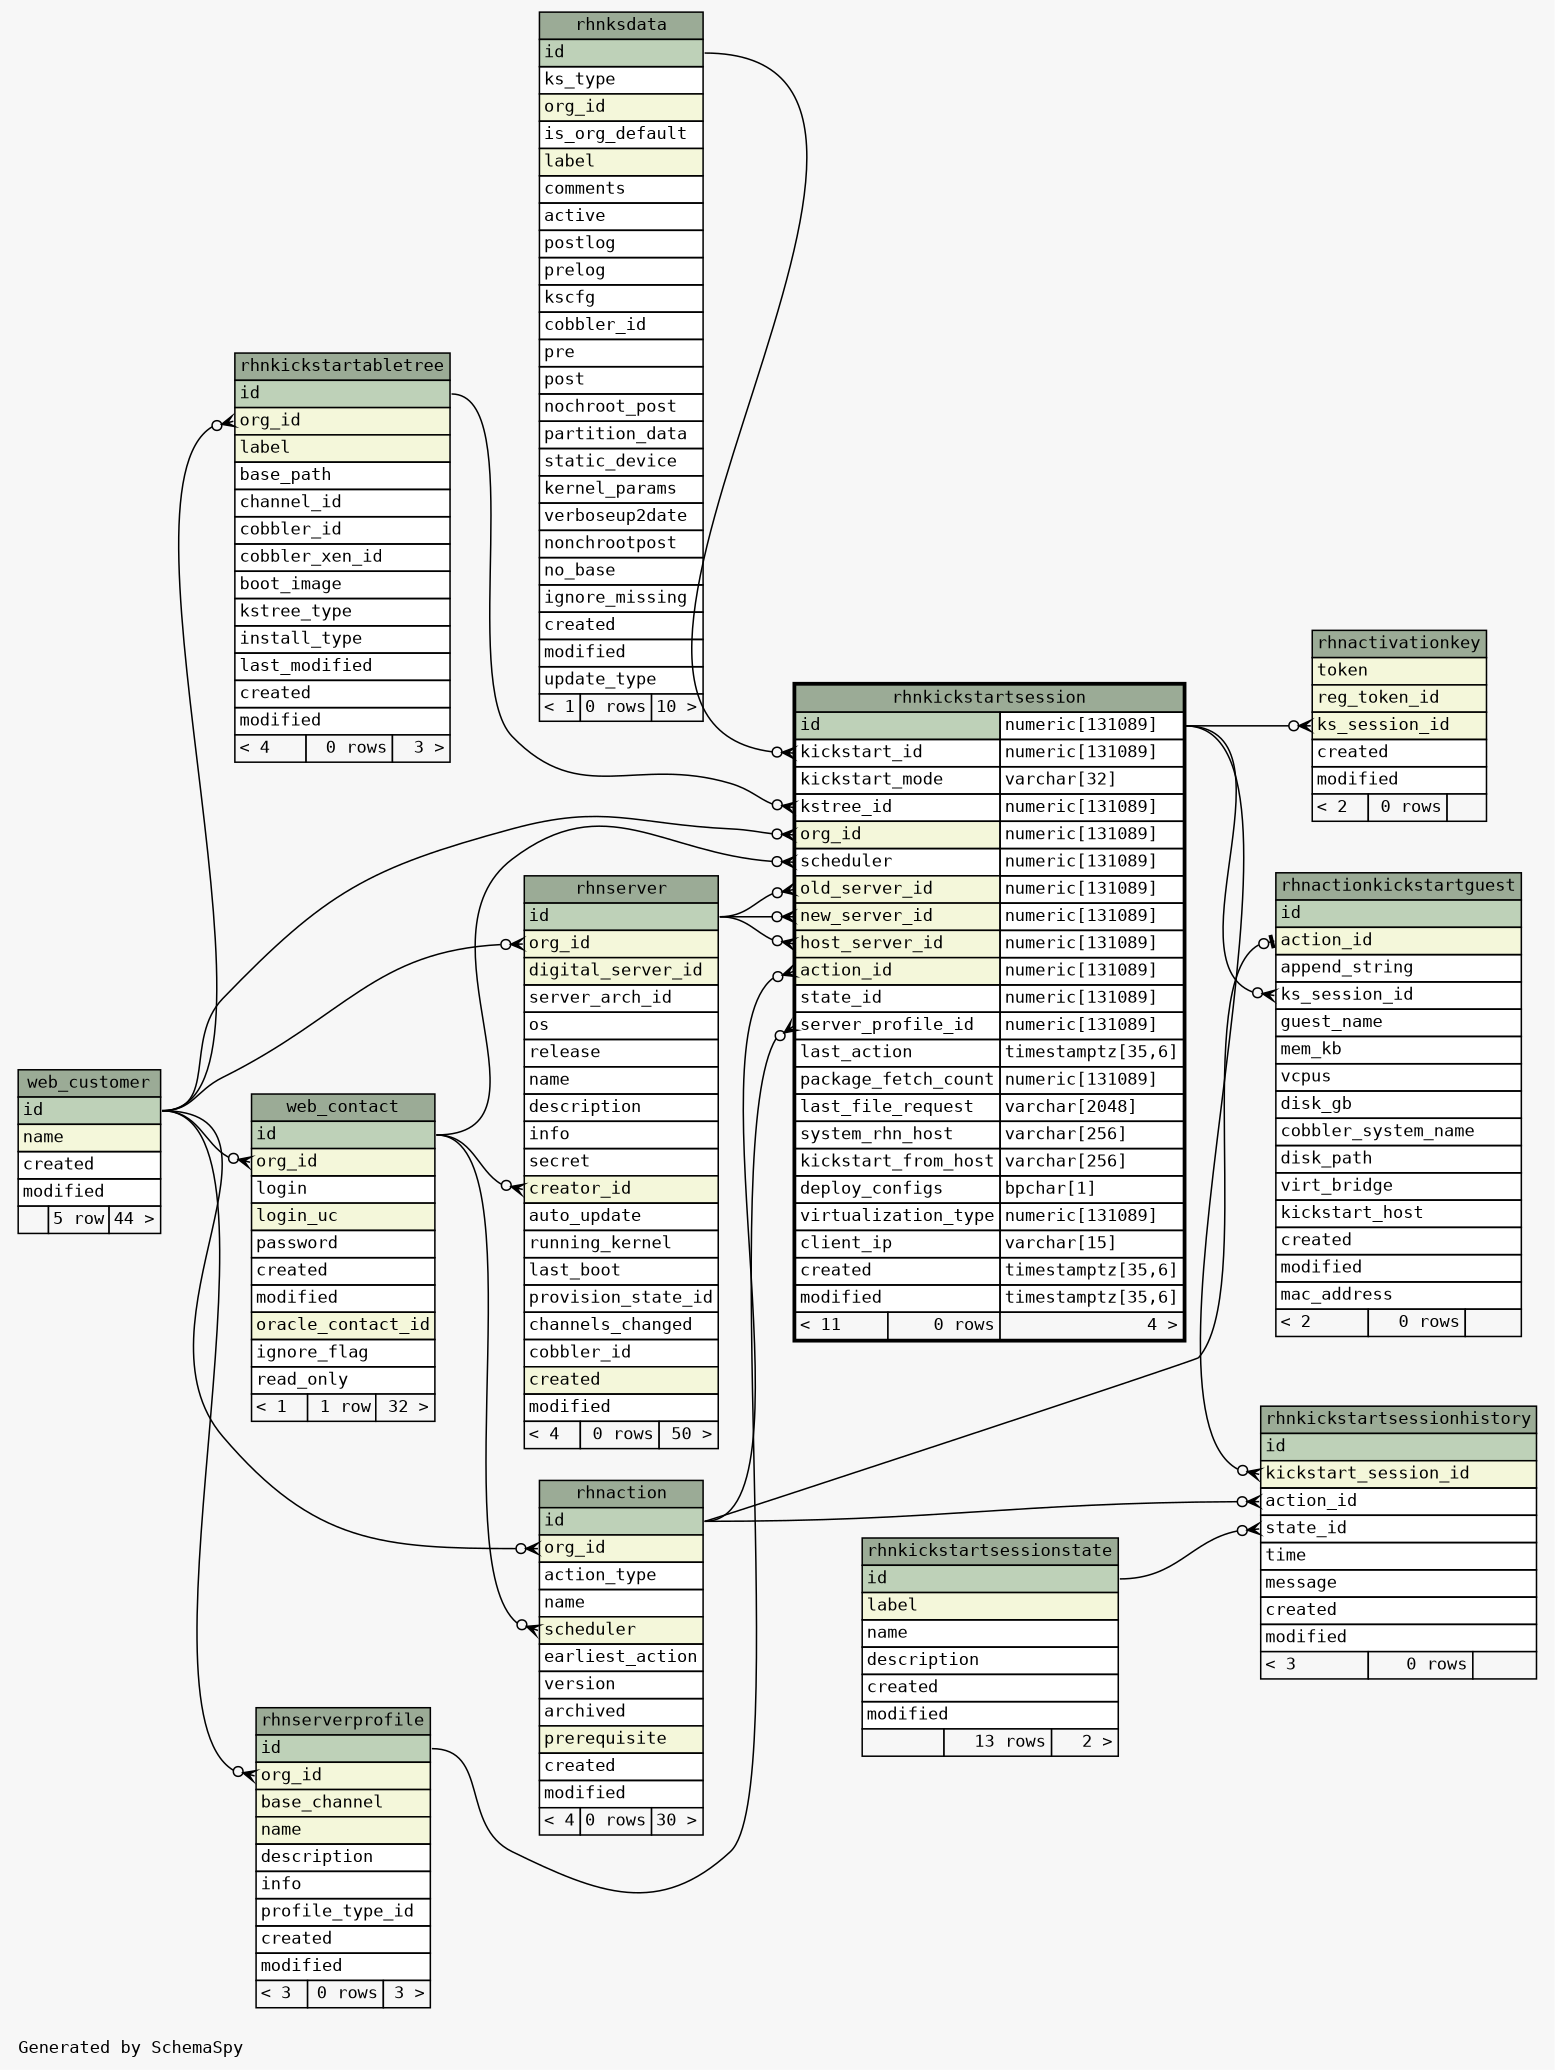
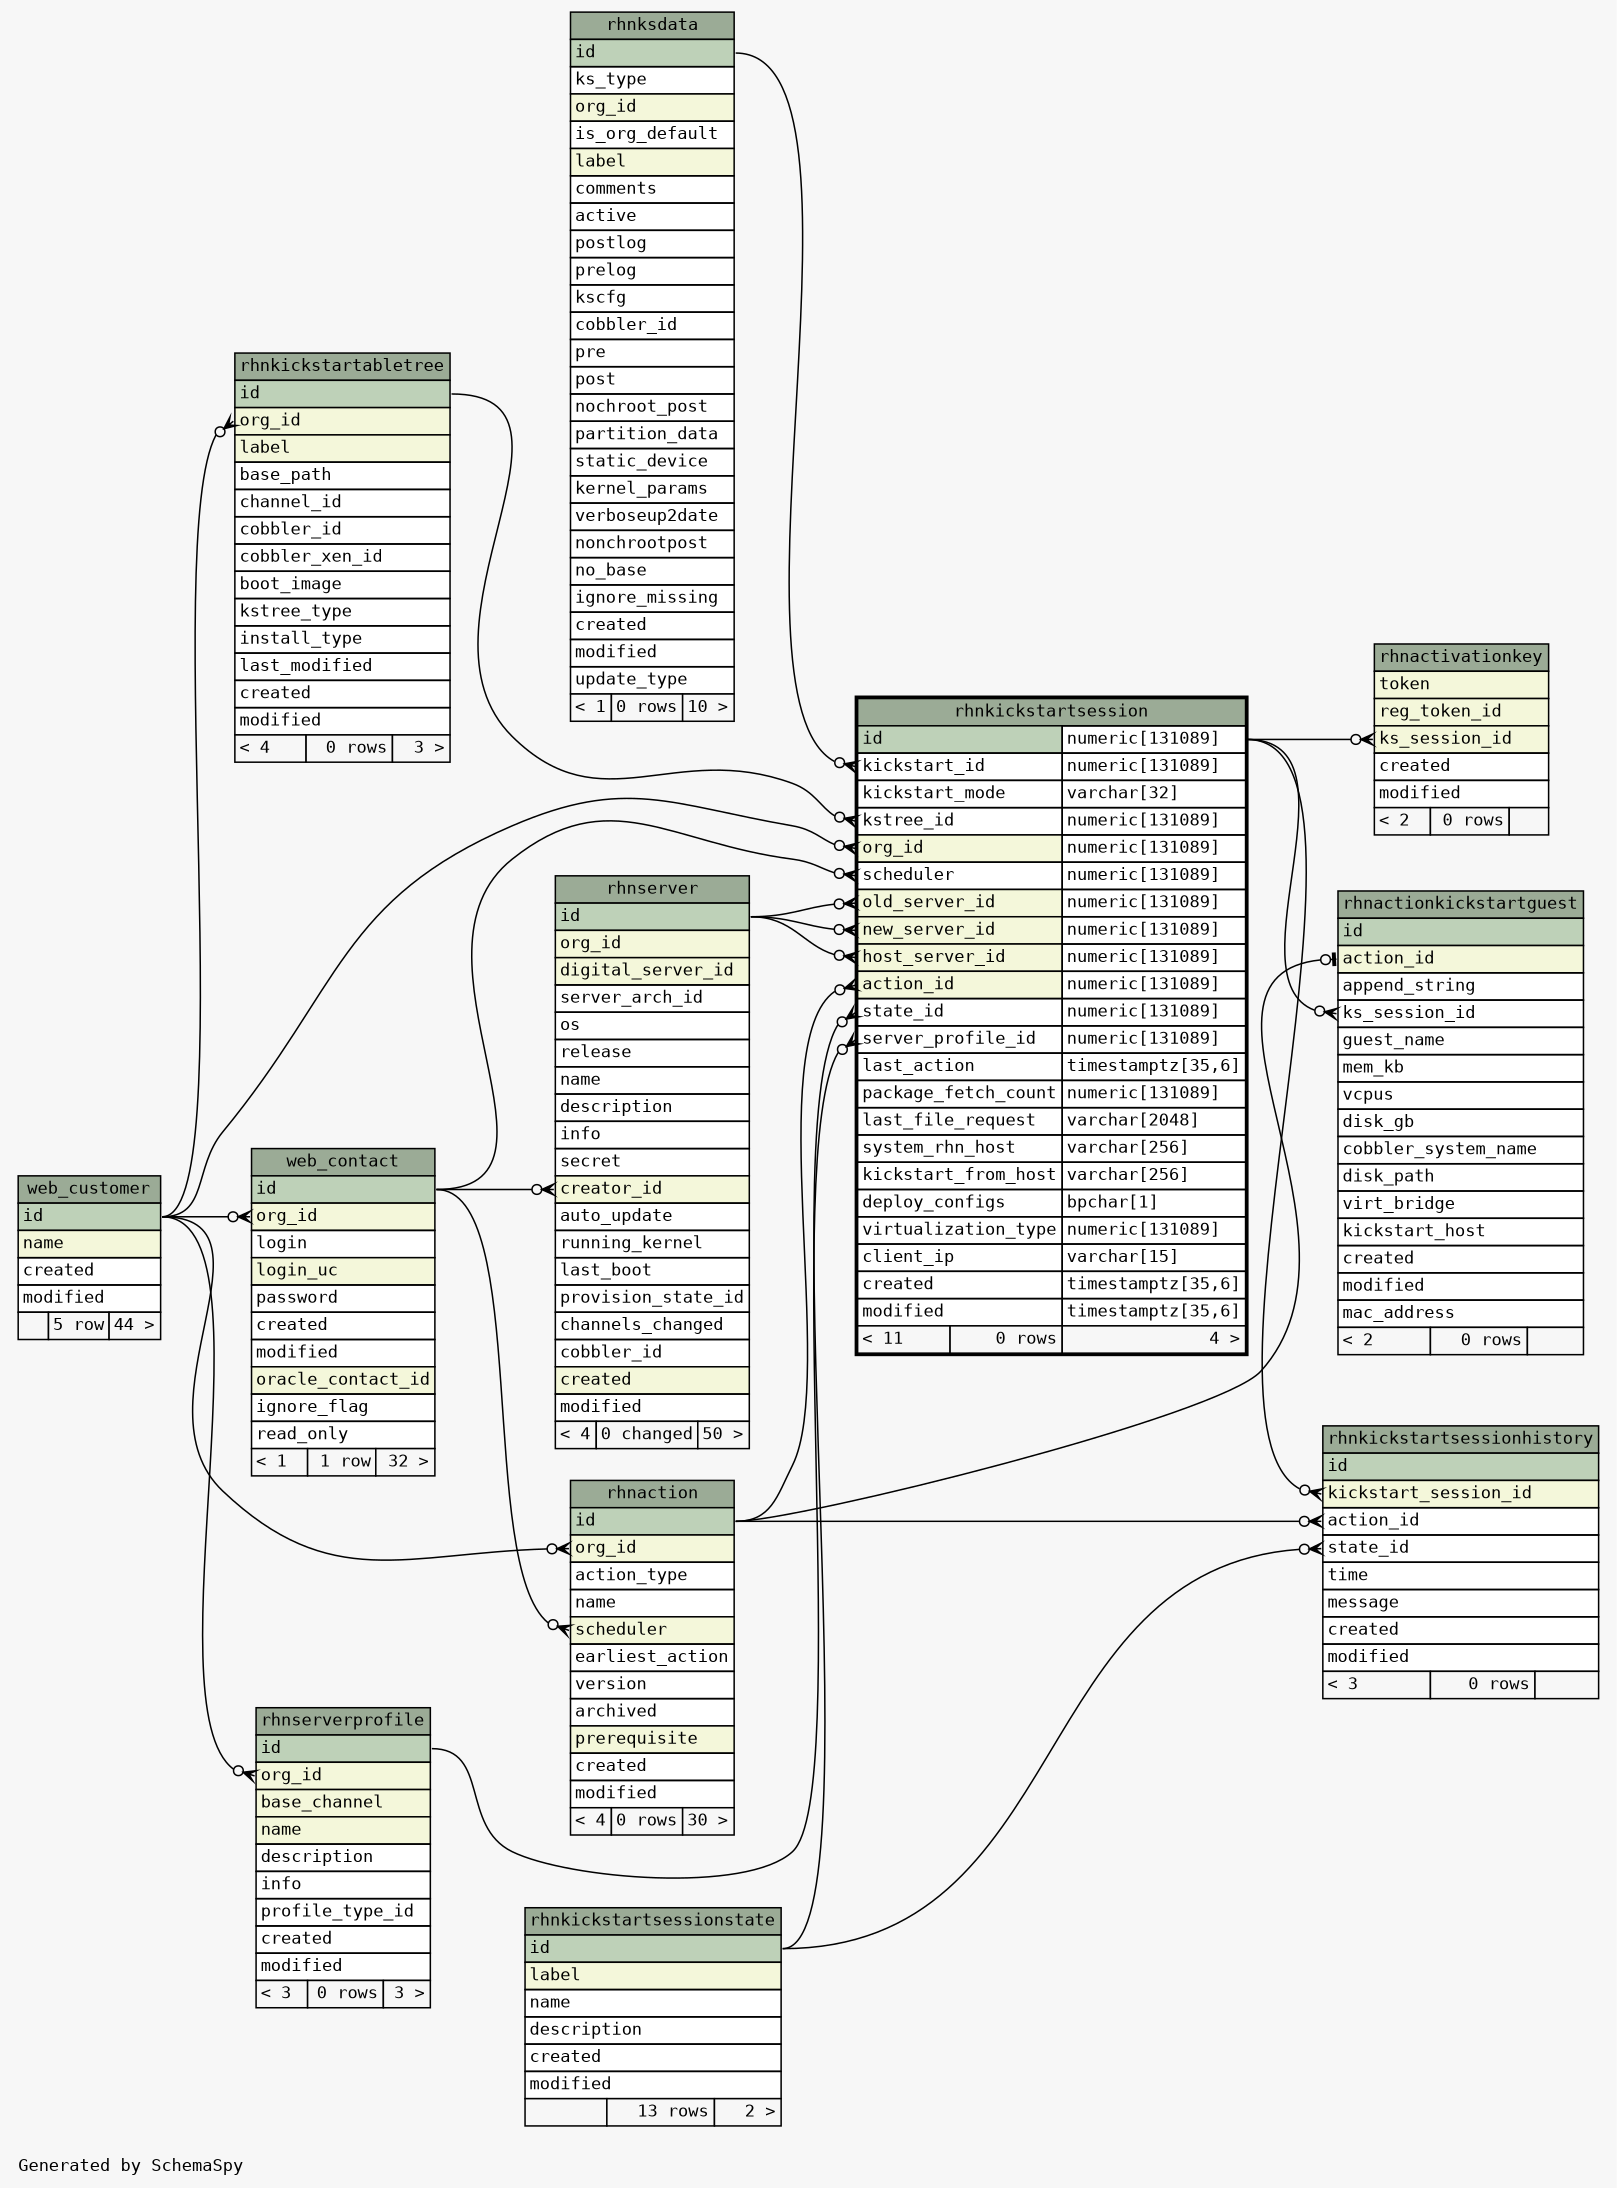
(326, 1014) -> none
(624, 1434) -> (647, 1434)
none -> (820, 1491)
